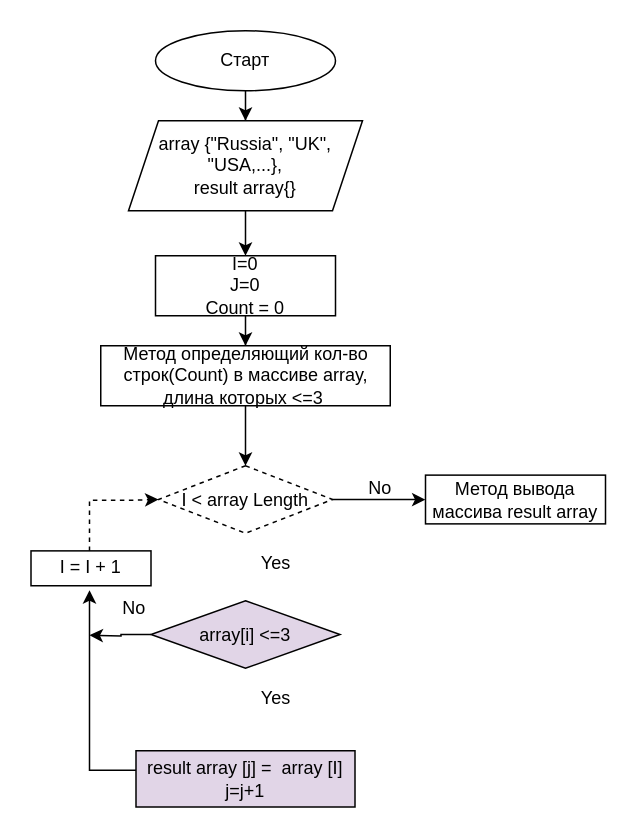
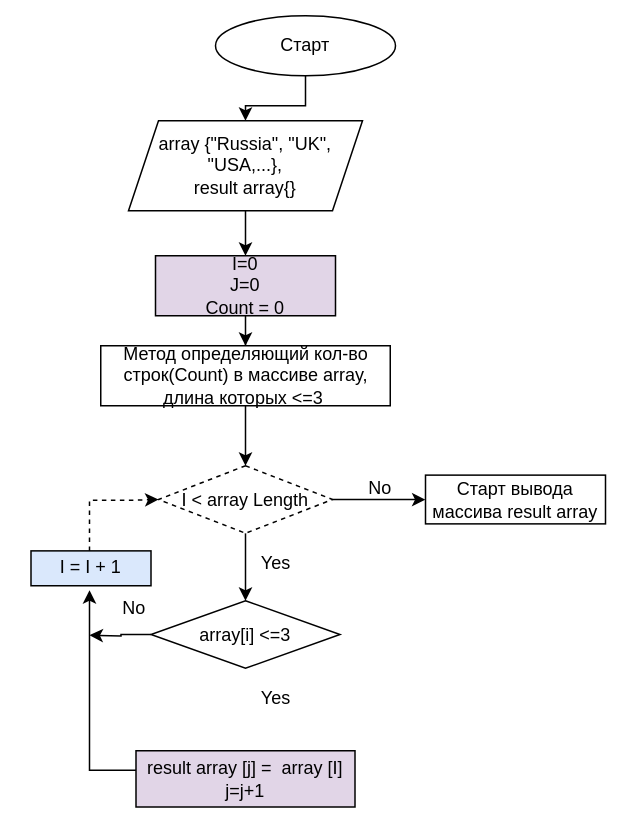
(245, 61) -> (305, 46)
(245, 286) -> (245, 286)
(515, 500) -> (515, 500)
none -> (245, 562)
(91, 568) -> (91, 568)
(245, 635) -> (245, 635)
